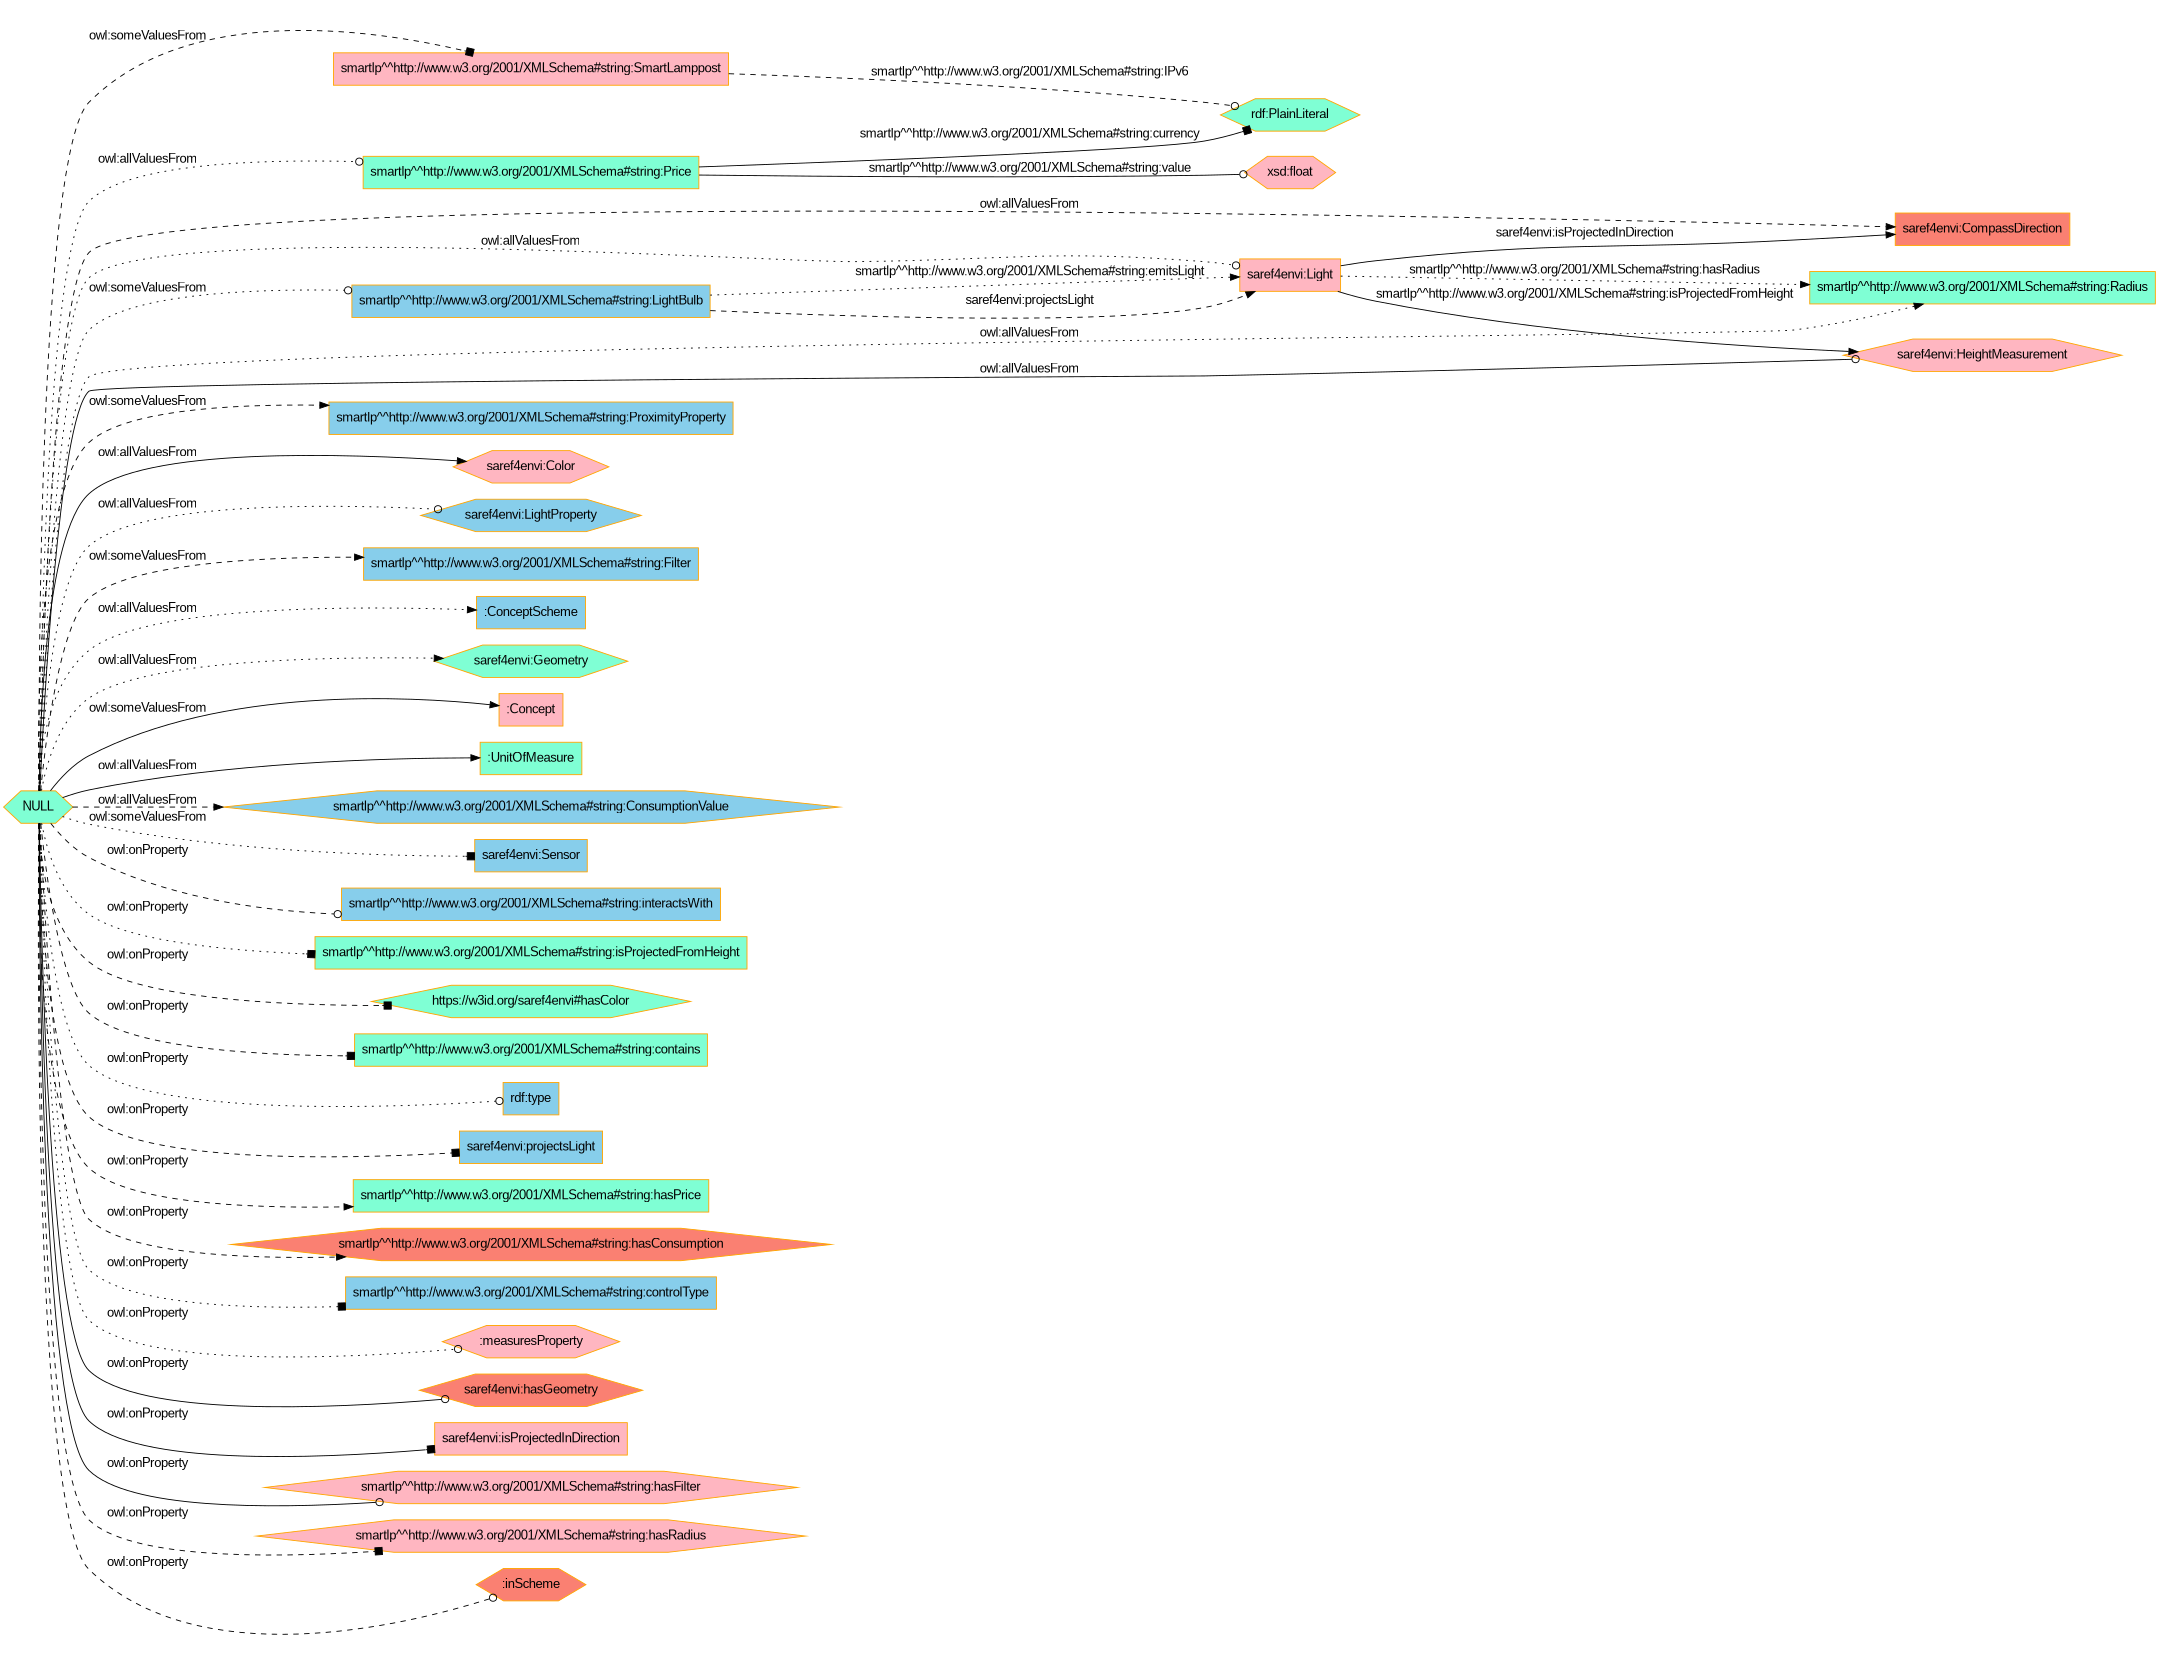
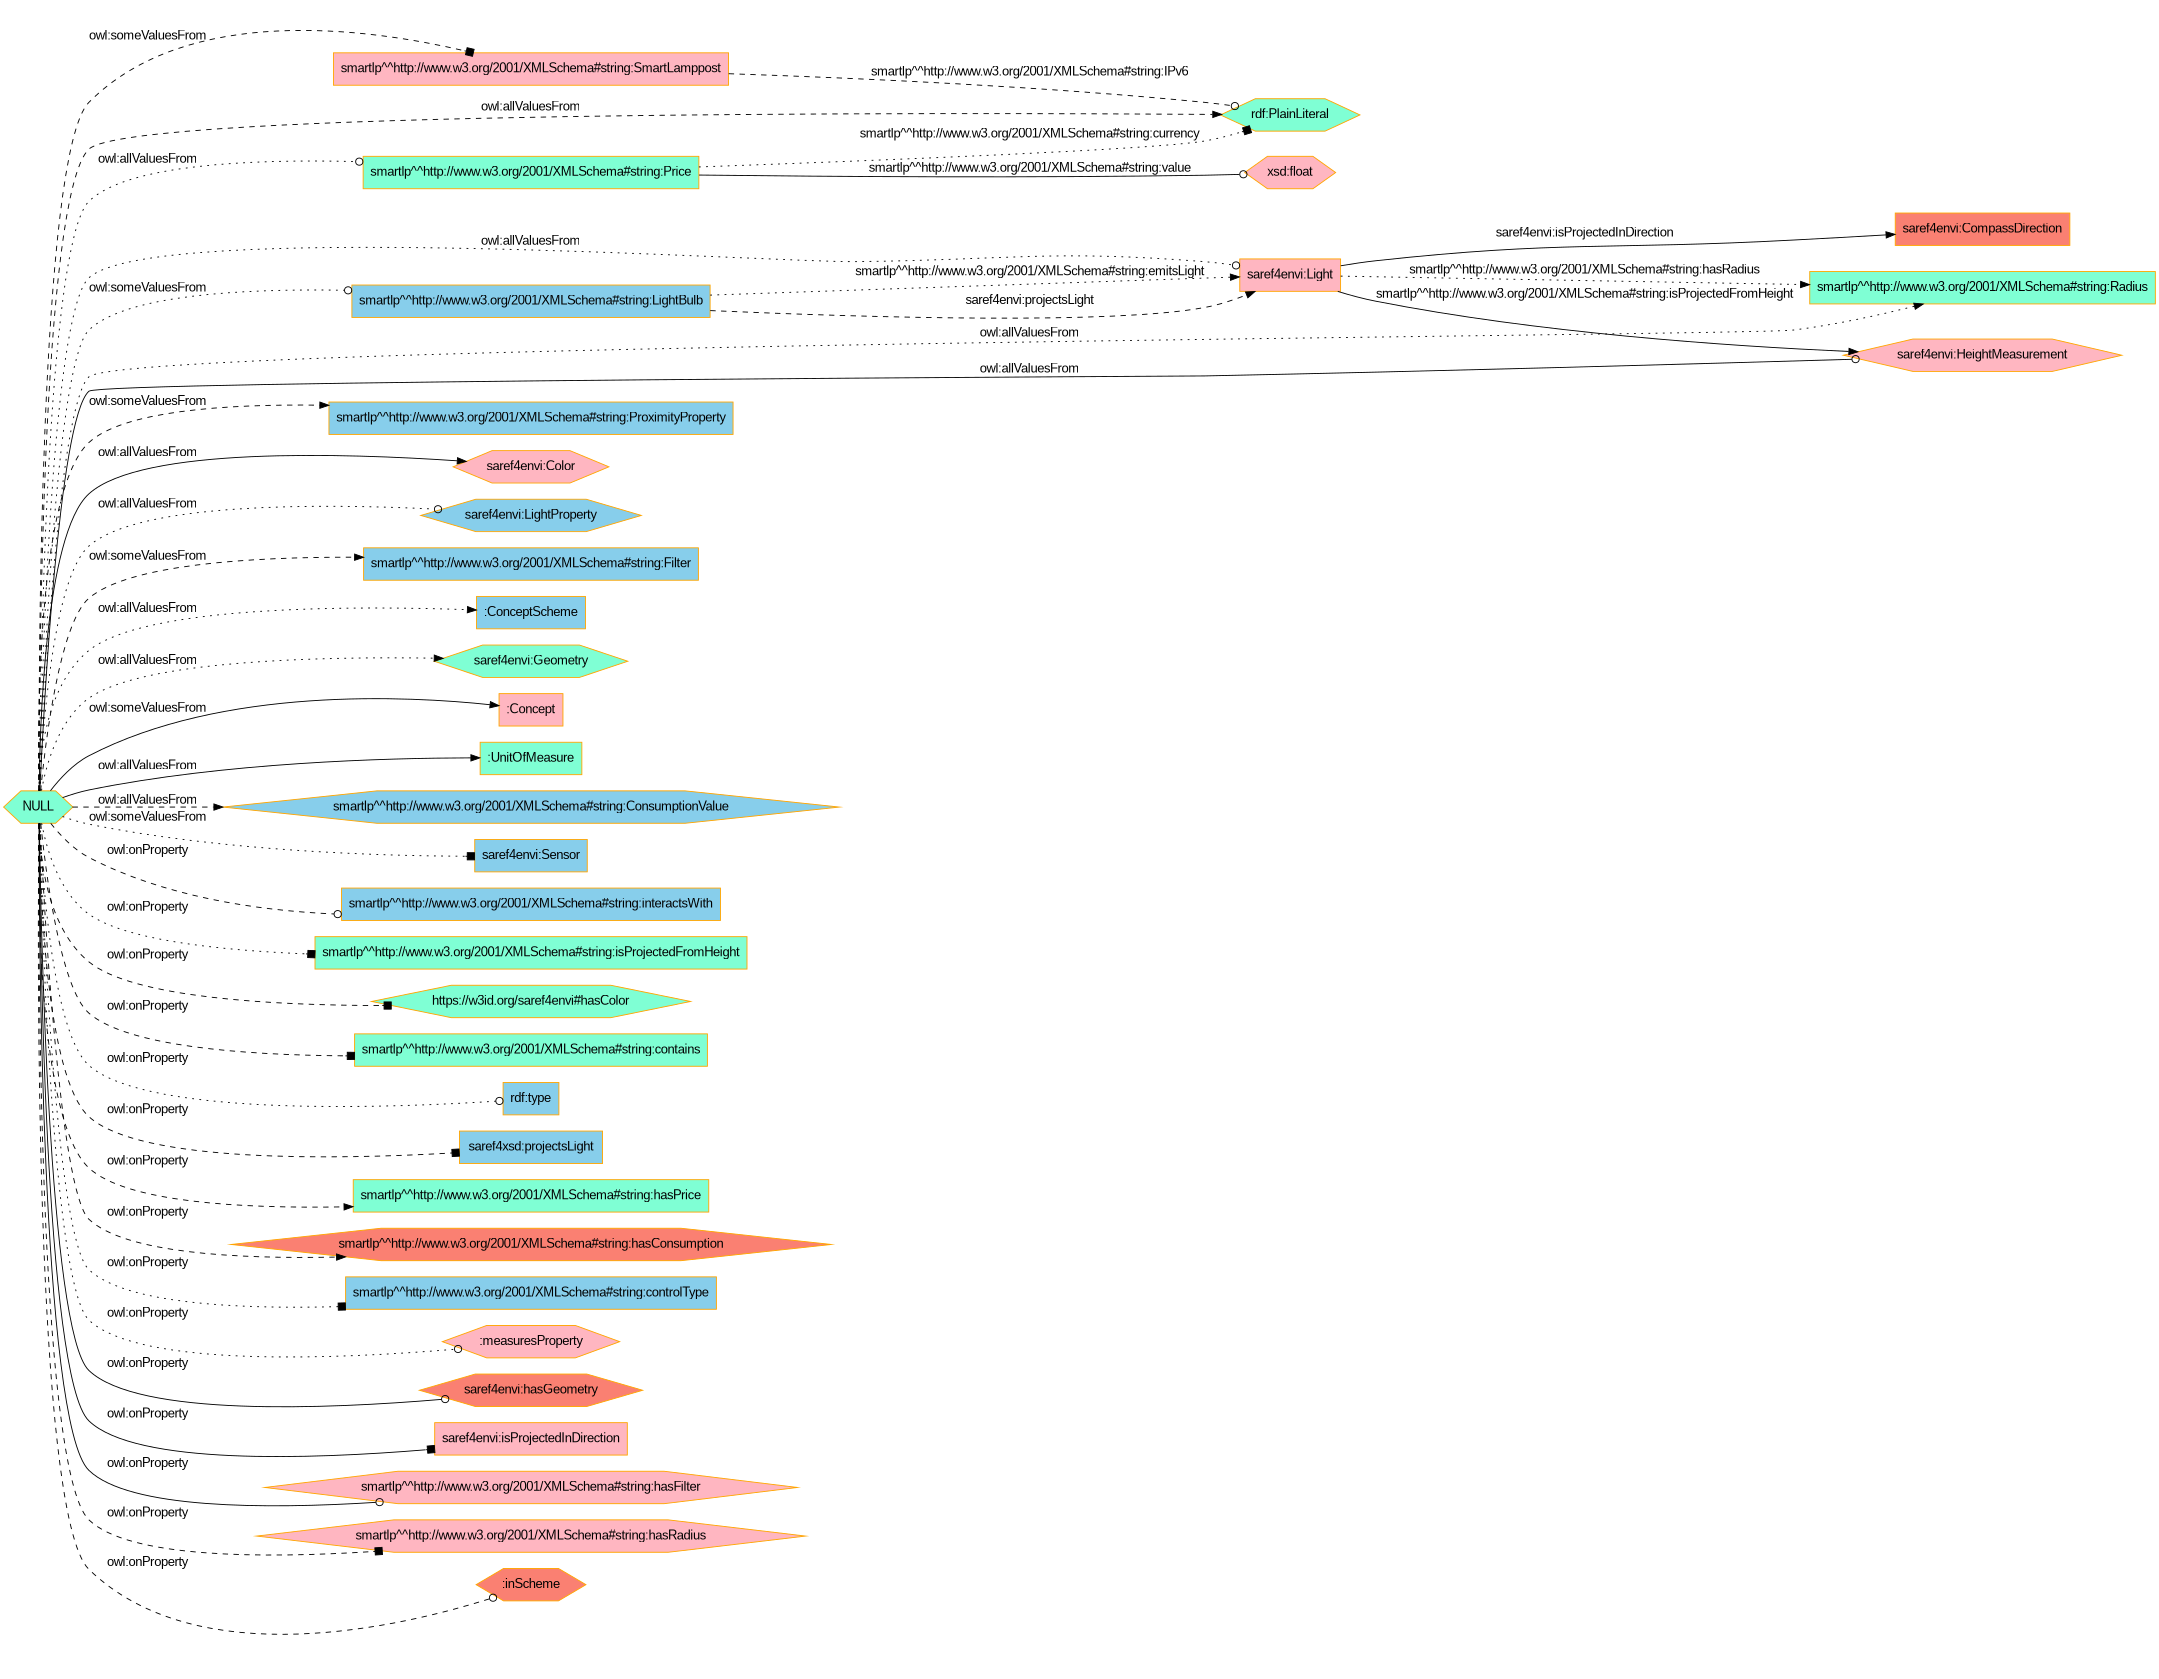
(971, 156) -> (971, 156)
(715, 212) -> (326, 124)
(531, 1147) -> (531, 1147)
